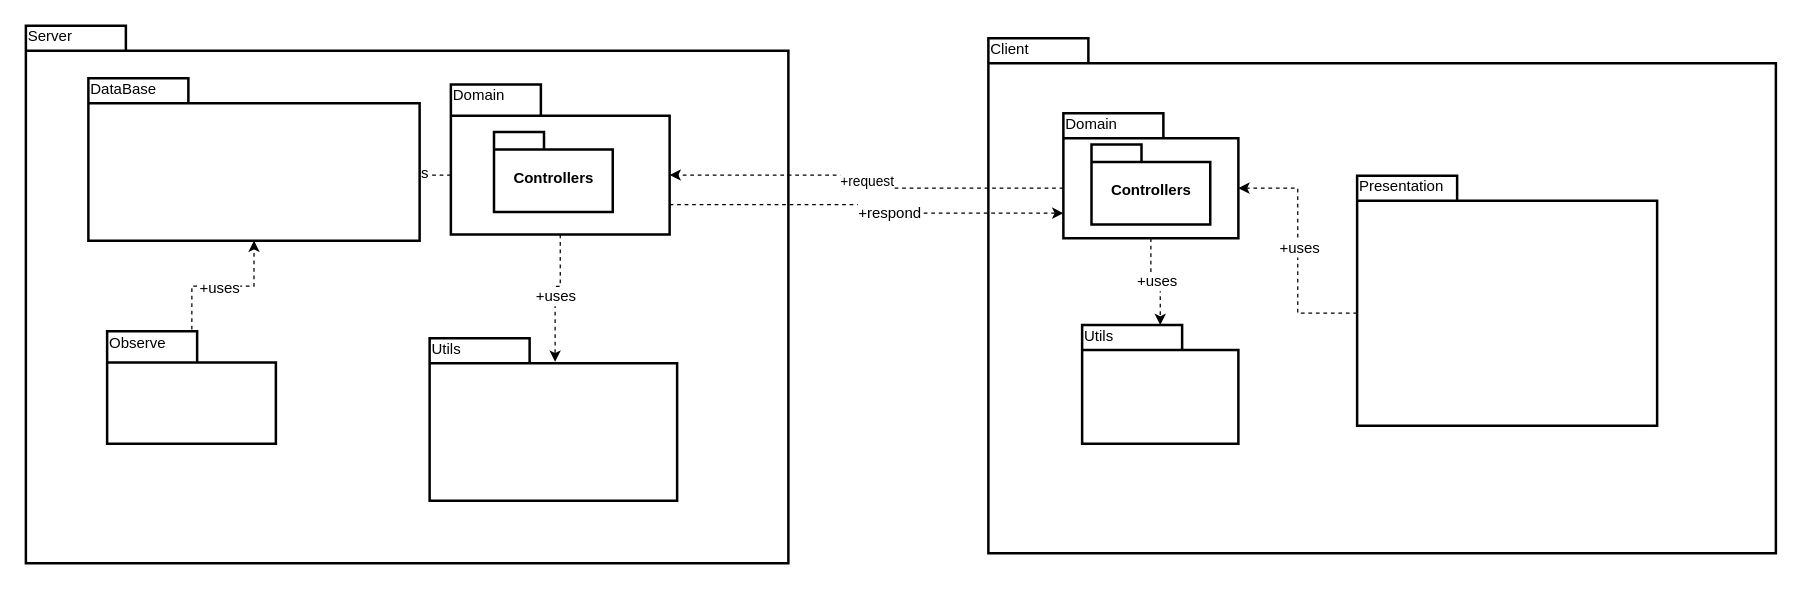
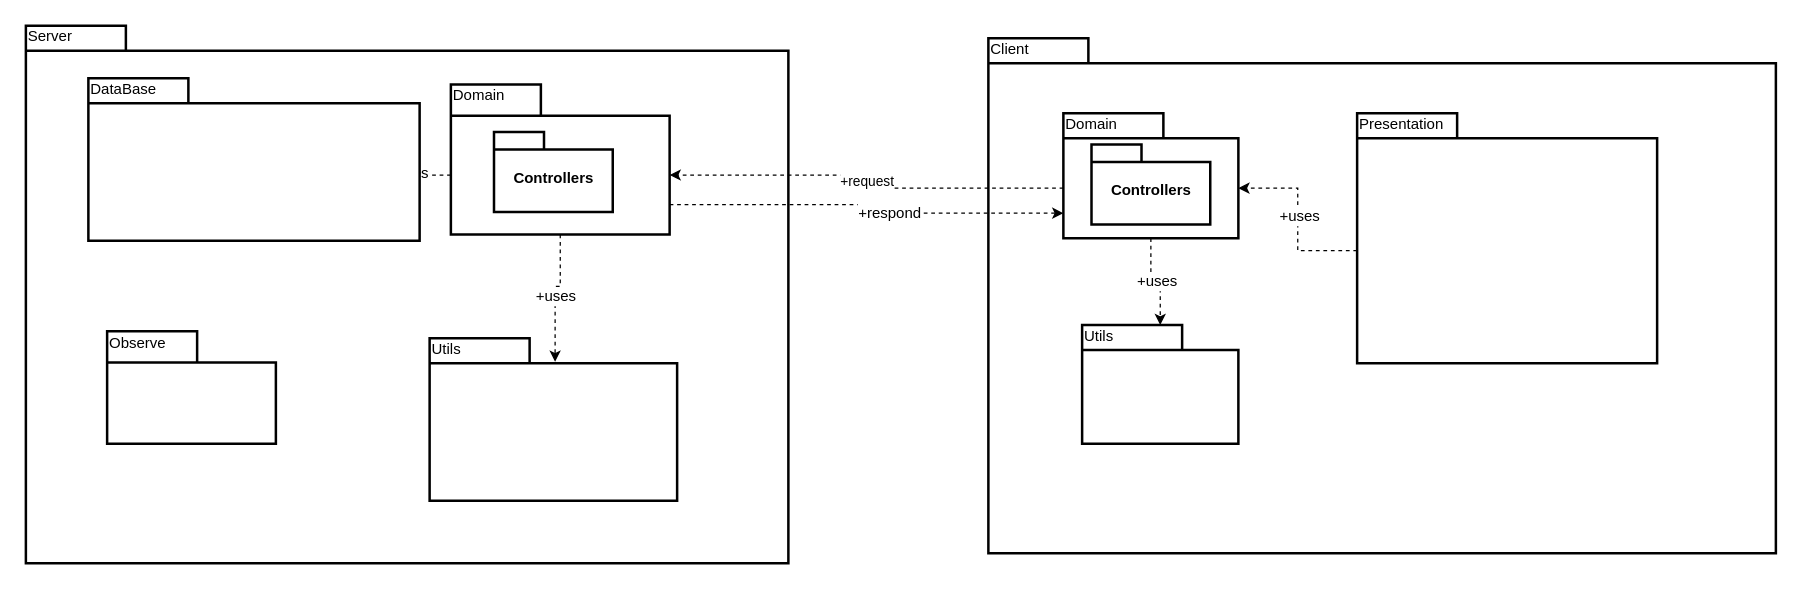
(219, 286) -> none
(1507, 301) -> (1507, 238)
